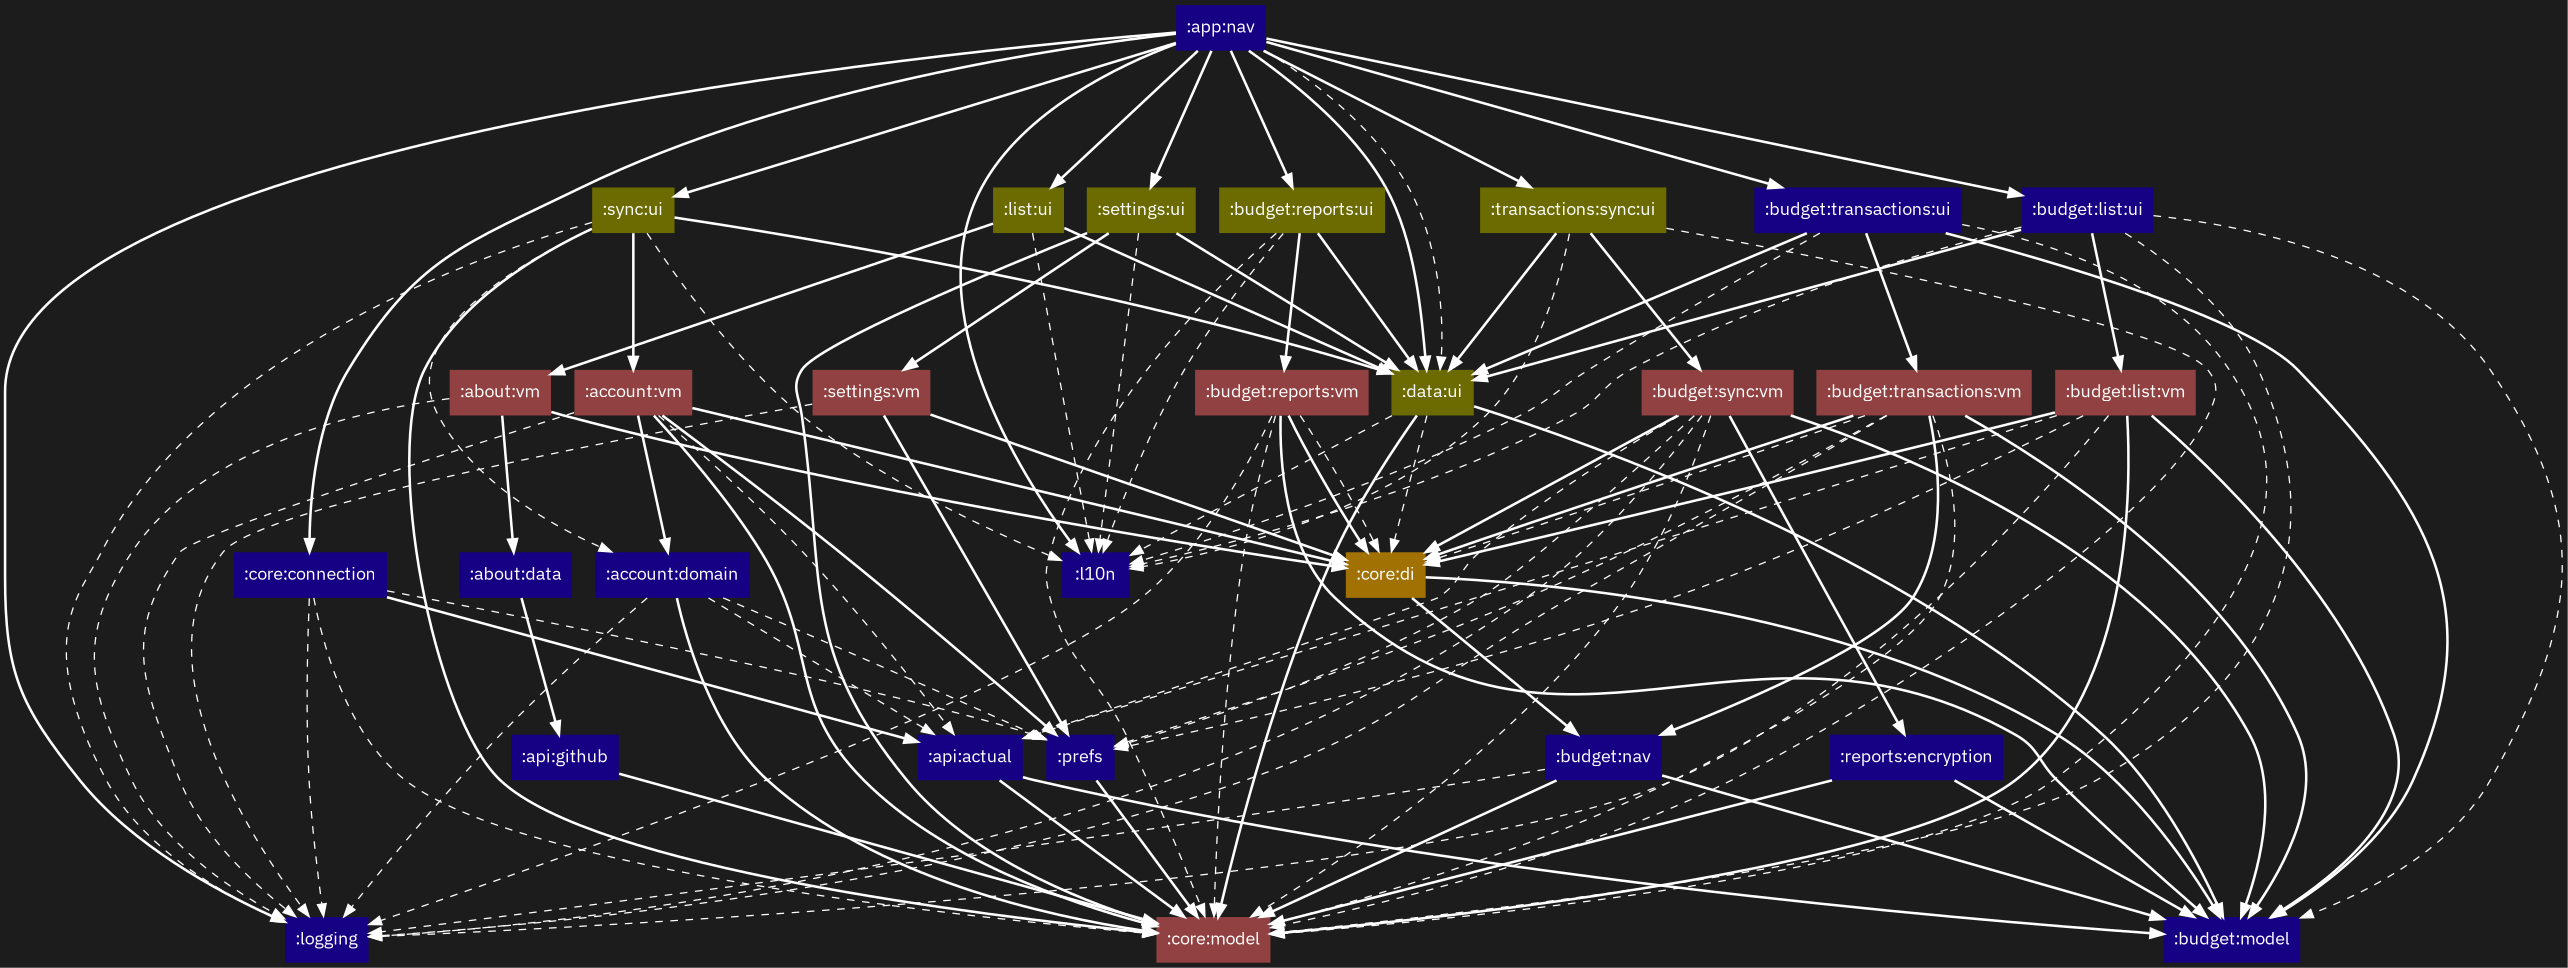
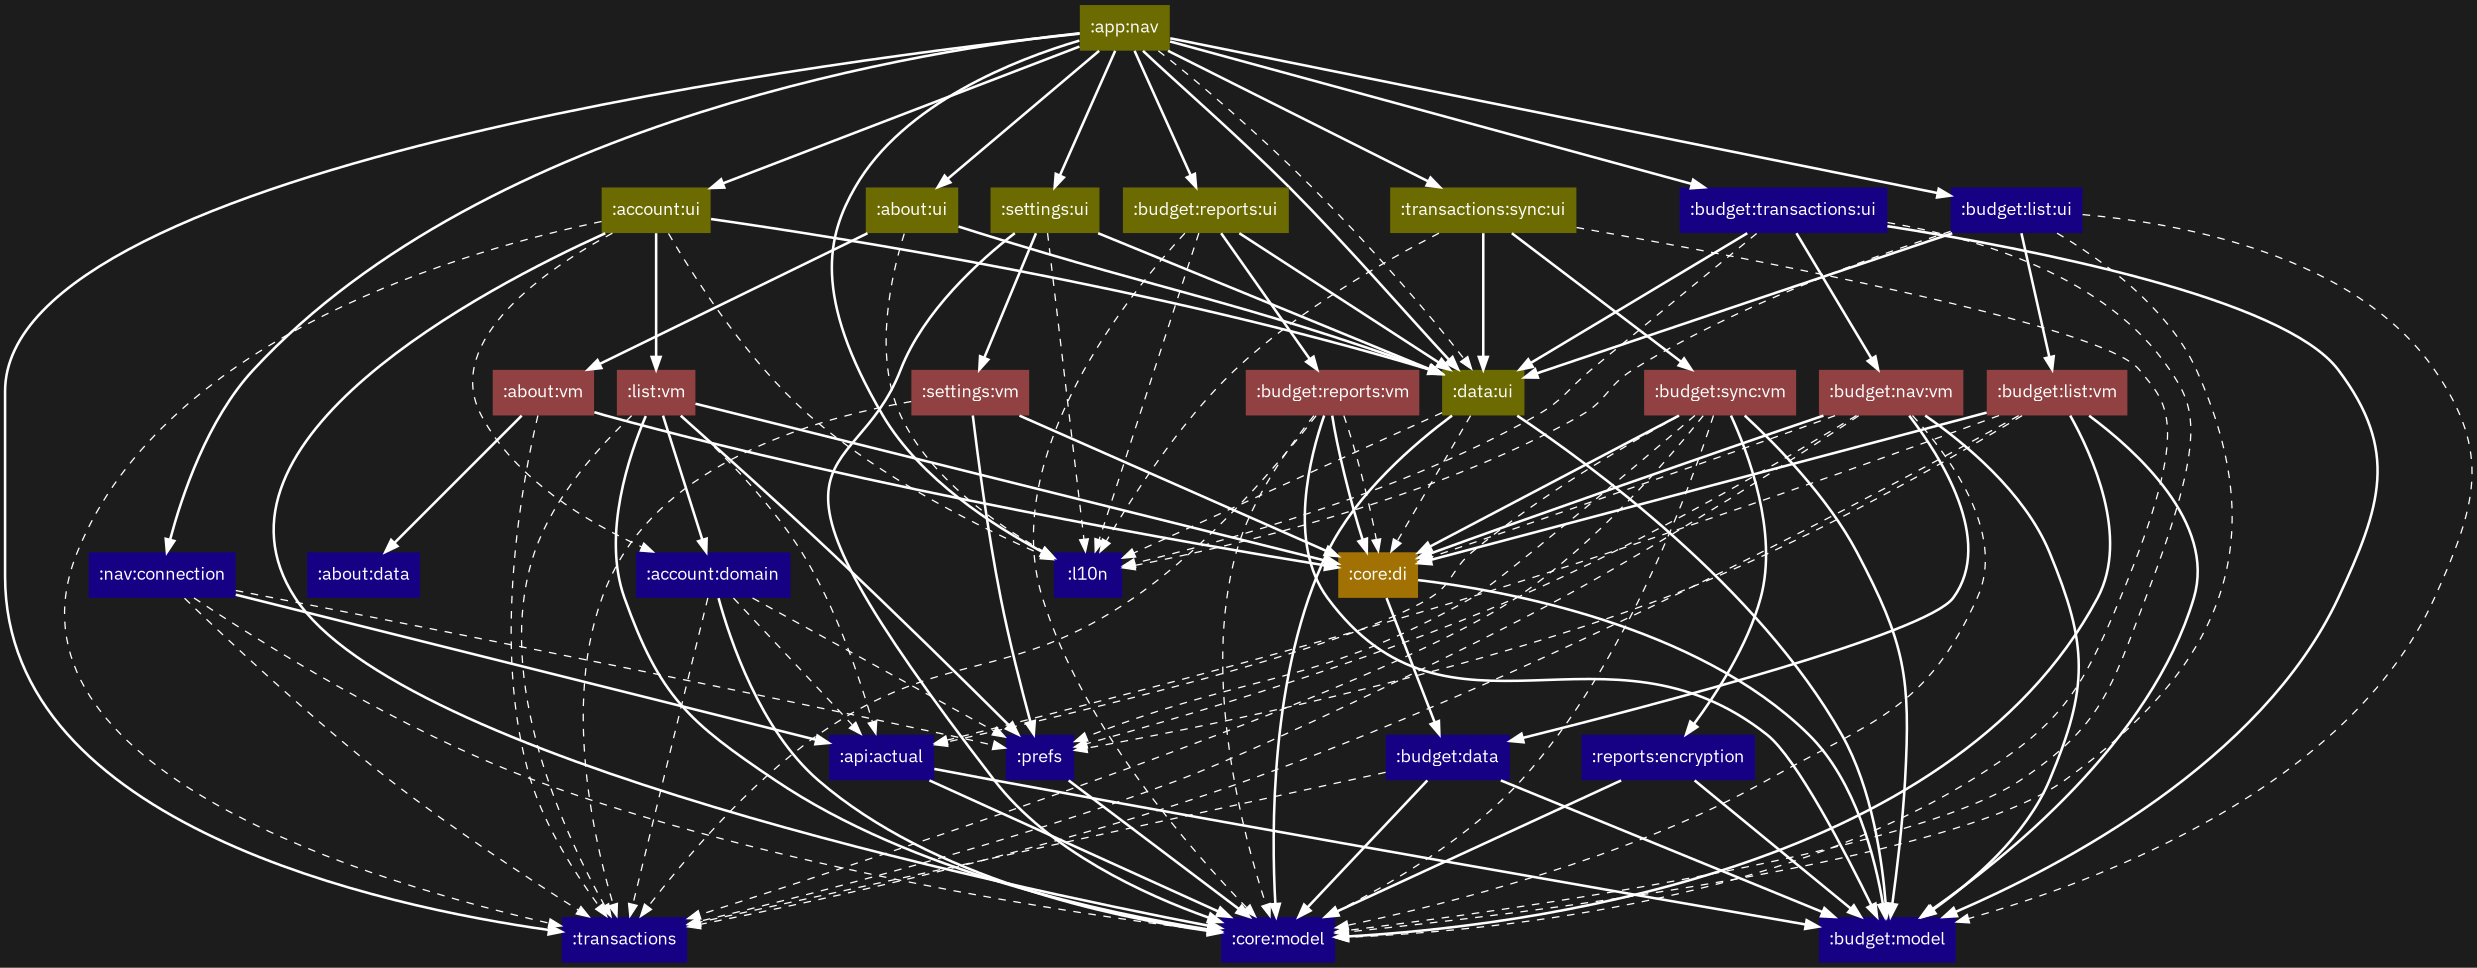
(1221, 28) -> (1125, 28)
(633, 210) -> (656, 210)
(1029, 210) -> (912, 210)
(633, 393) -> (656, 393)
(1924, 393) -> (1891, 393)
(310, 575) -> (162, 575)
(565, 757) -> none
(1604, 757) -> (1448, 757)
(327, 940) -> (624, 940)
(1213, 940) -> (1278, 940)
